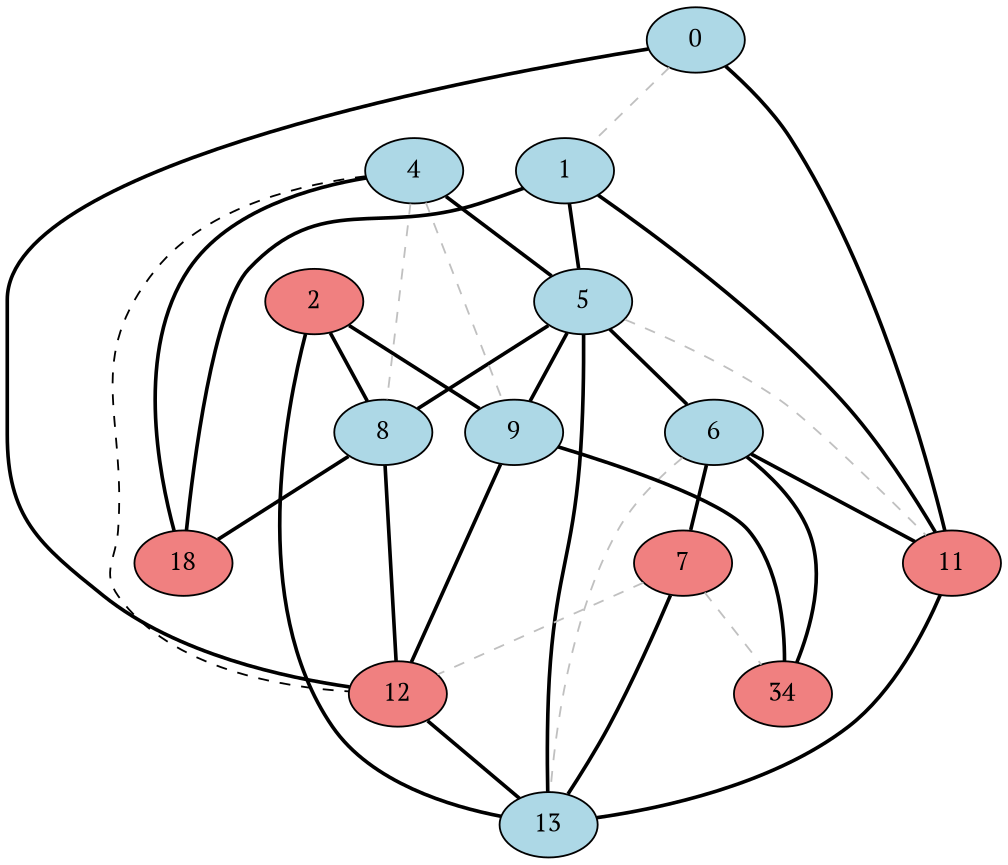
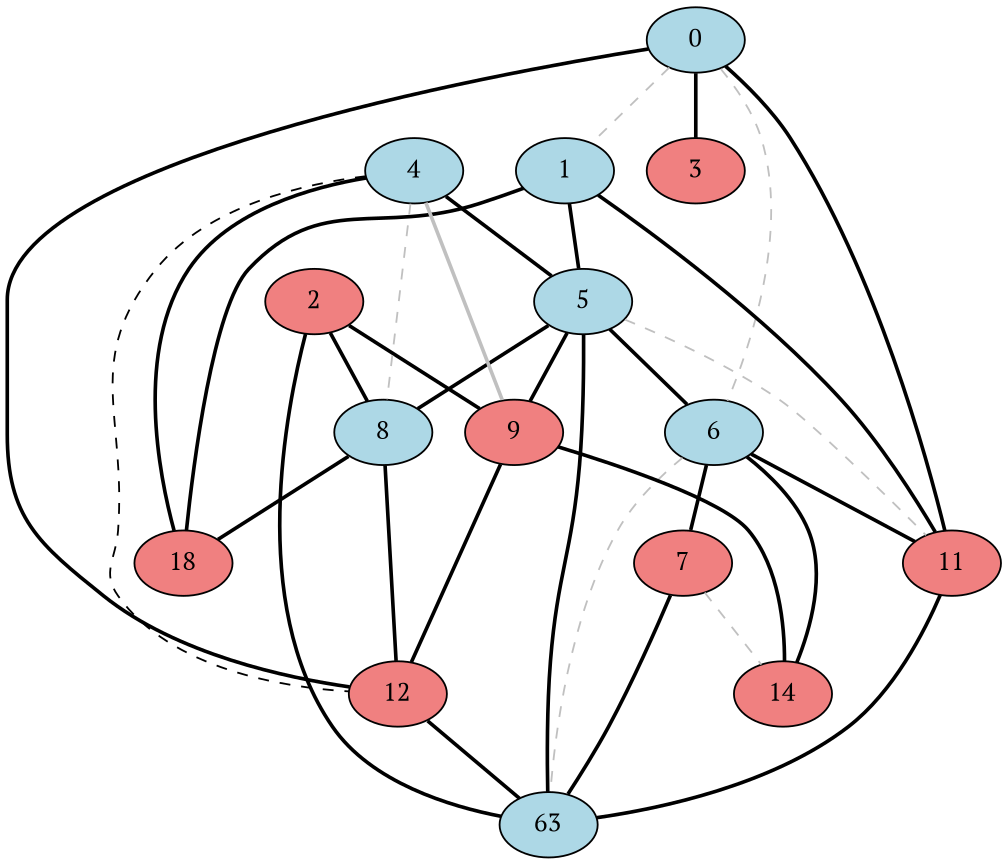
none -> (696, 171)
none -> (770, 232)
(464, 301) -> (464, 301)
(514, 432) -> (514, 432)
(541, 629) -> none
(783, 694) -> (783, 694)
(549, 825) -> (549, 825)
